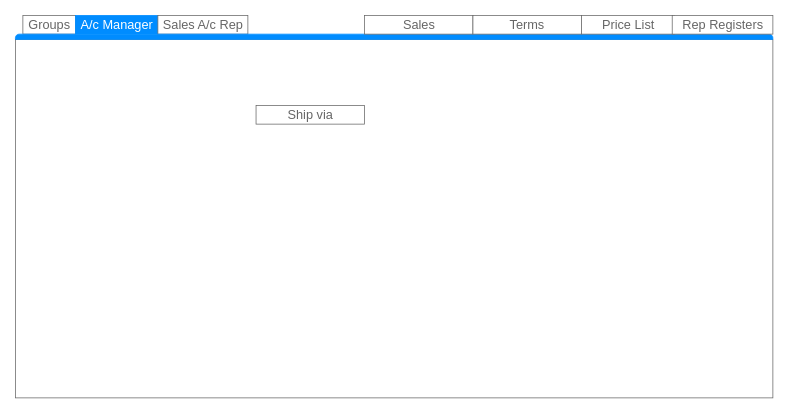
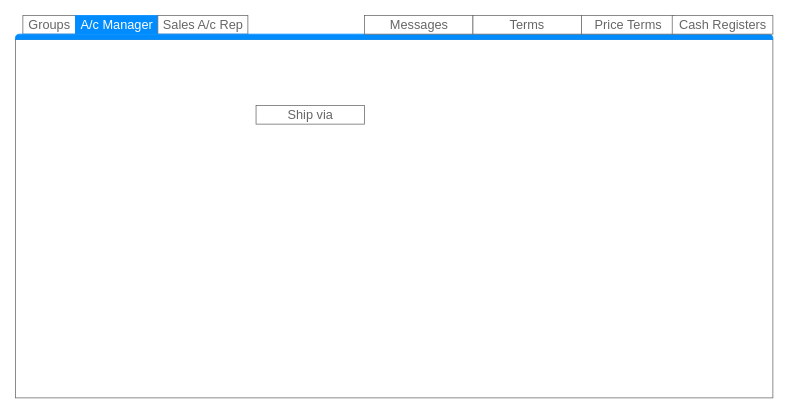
(419, 25) -> (419, 25)
(629, 25) -> (629, 25)
(723, 25) -> (723, 25)
